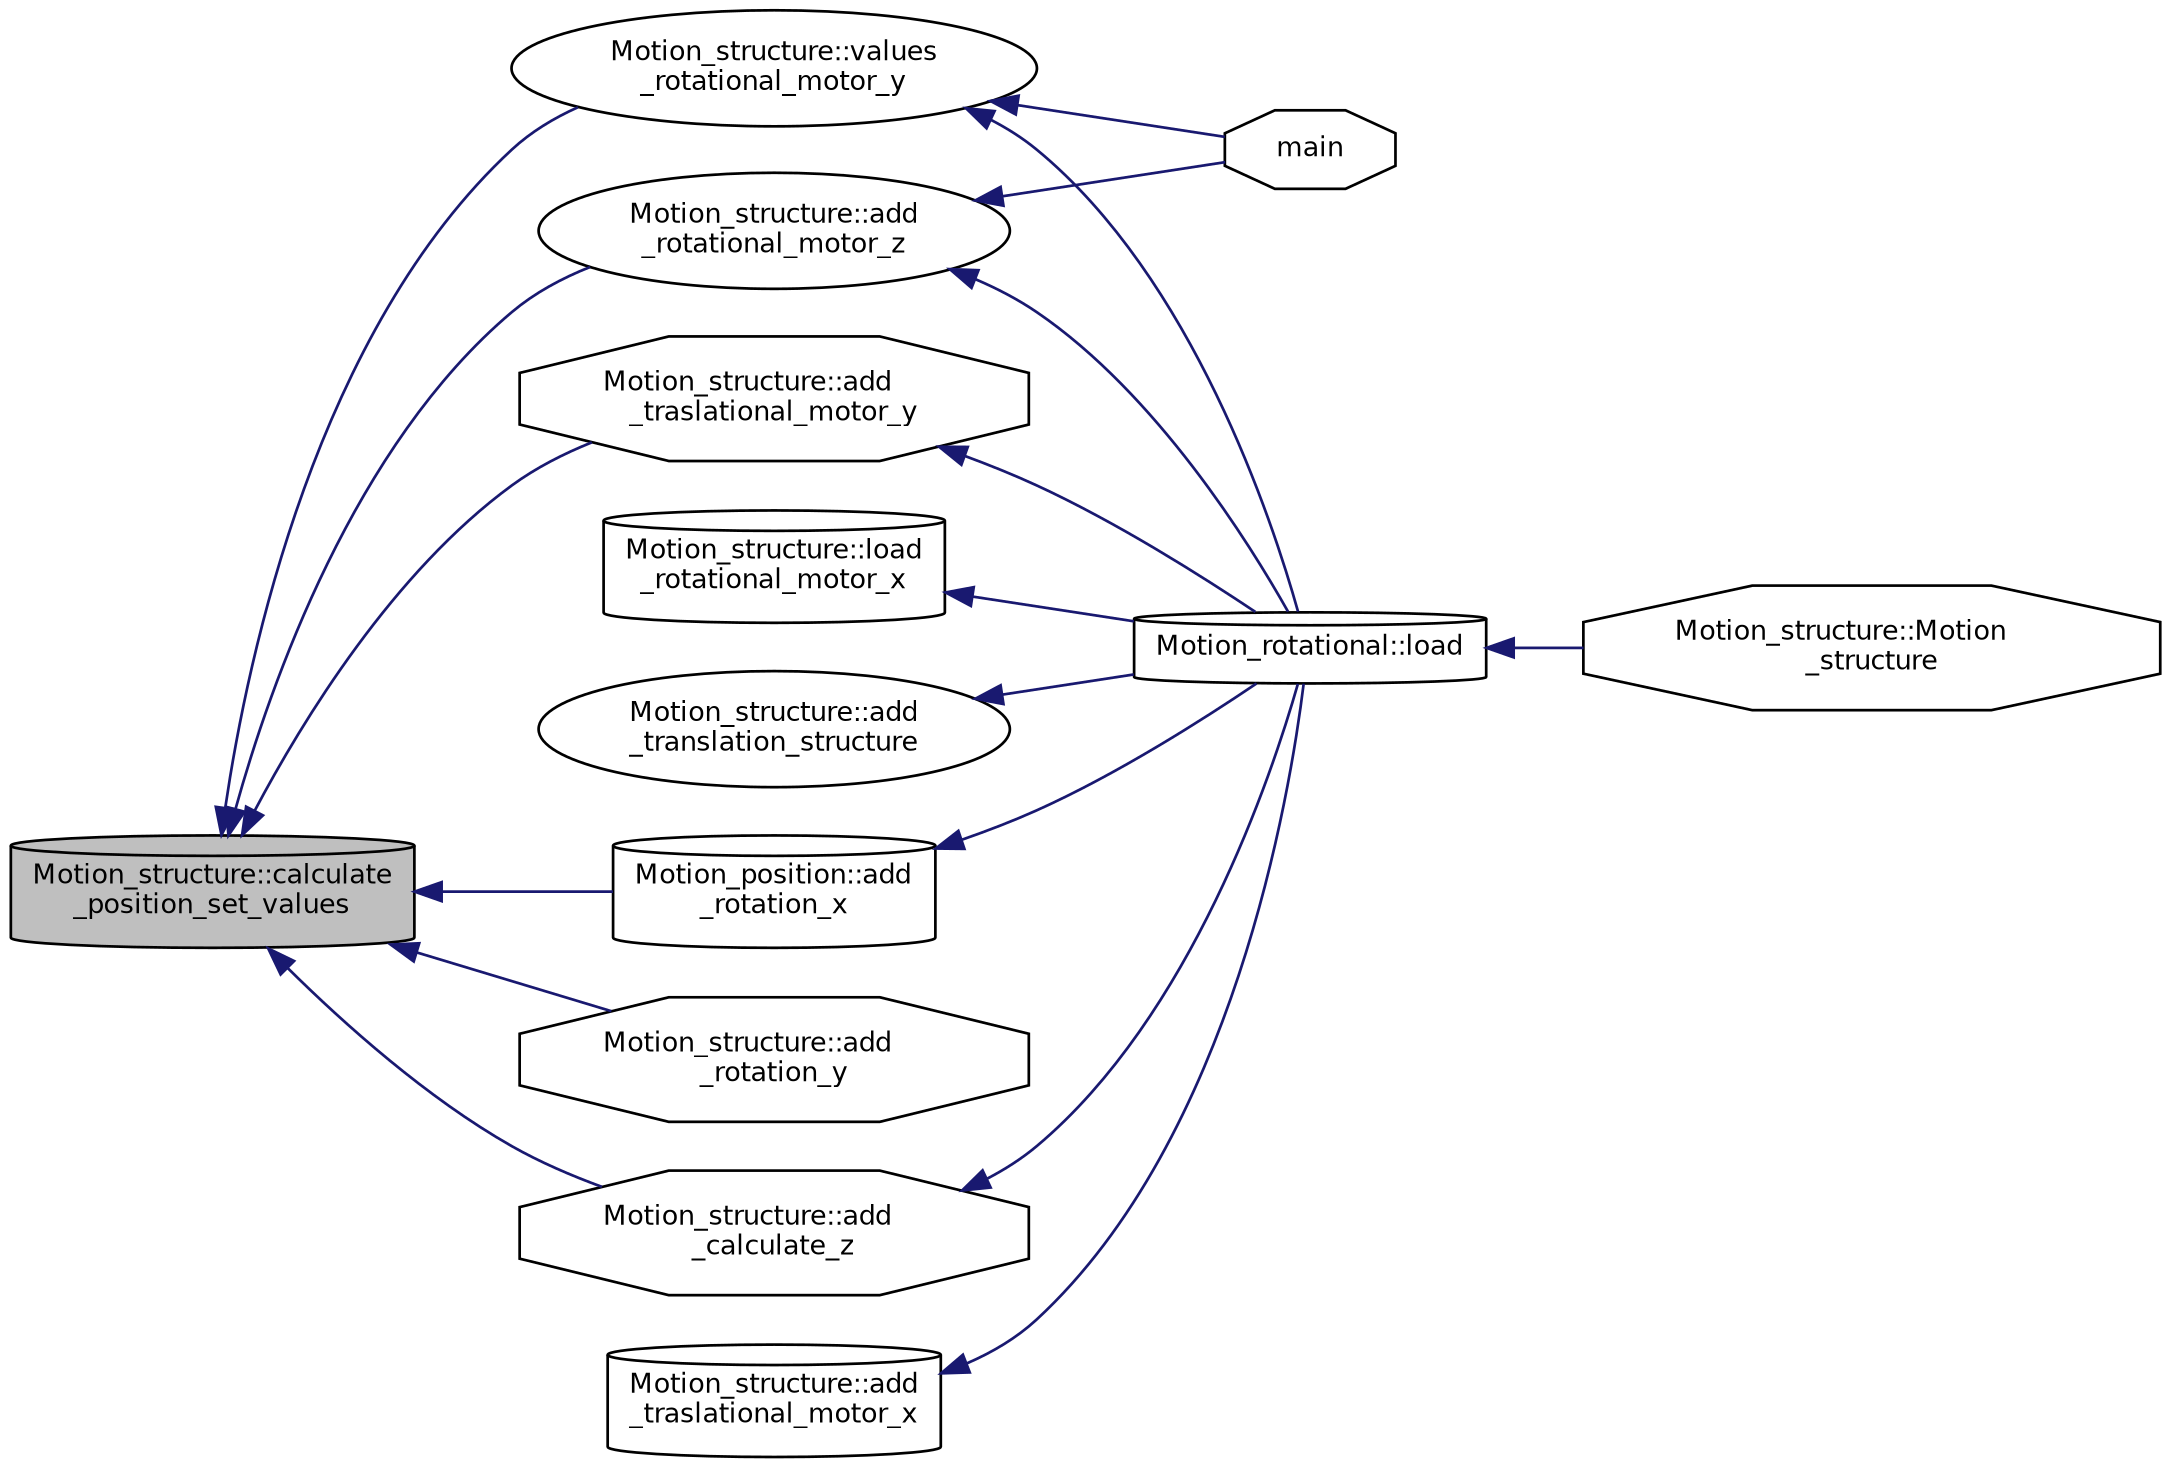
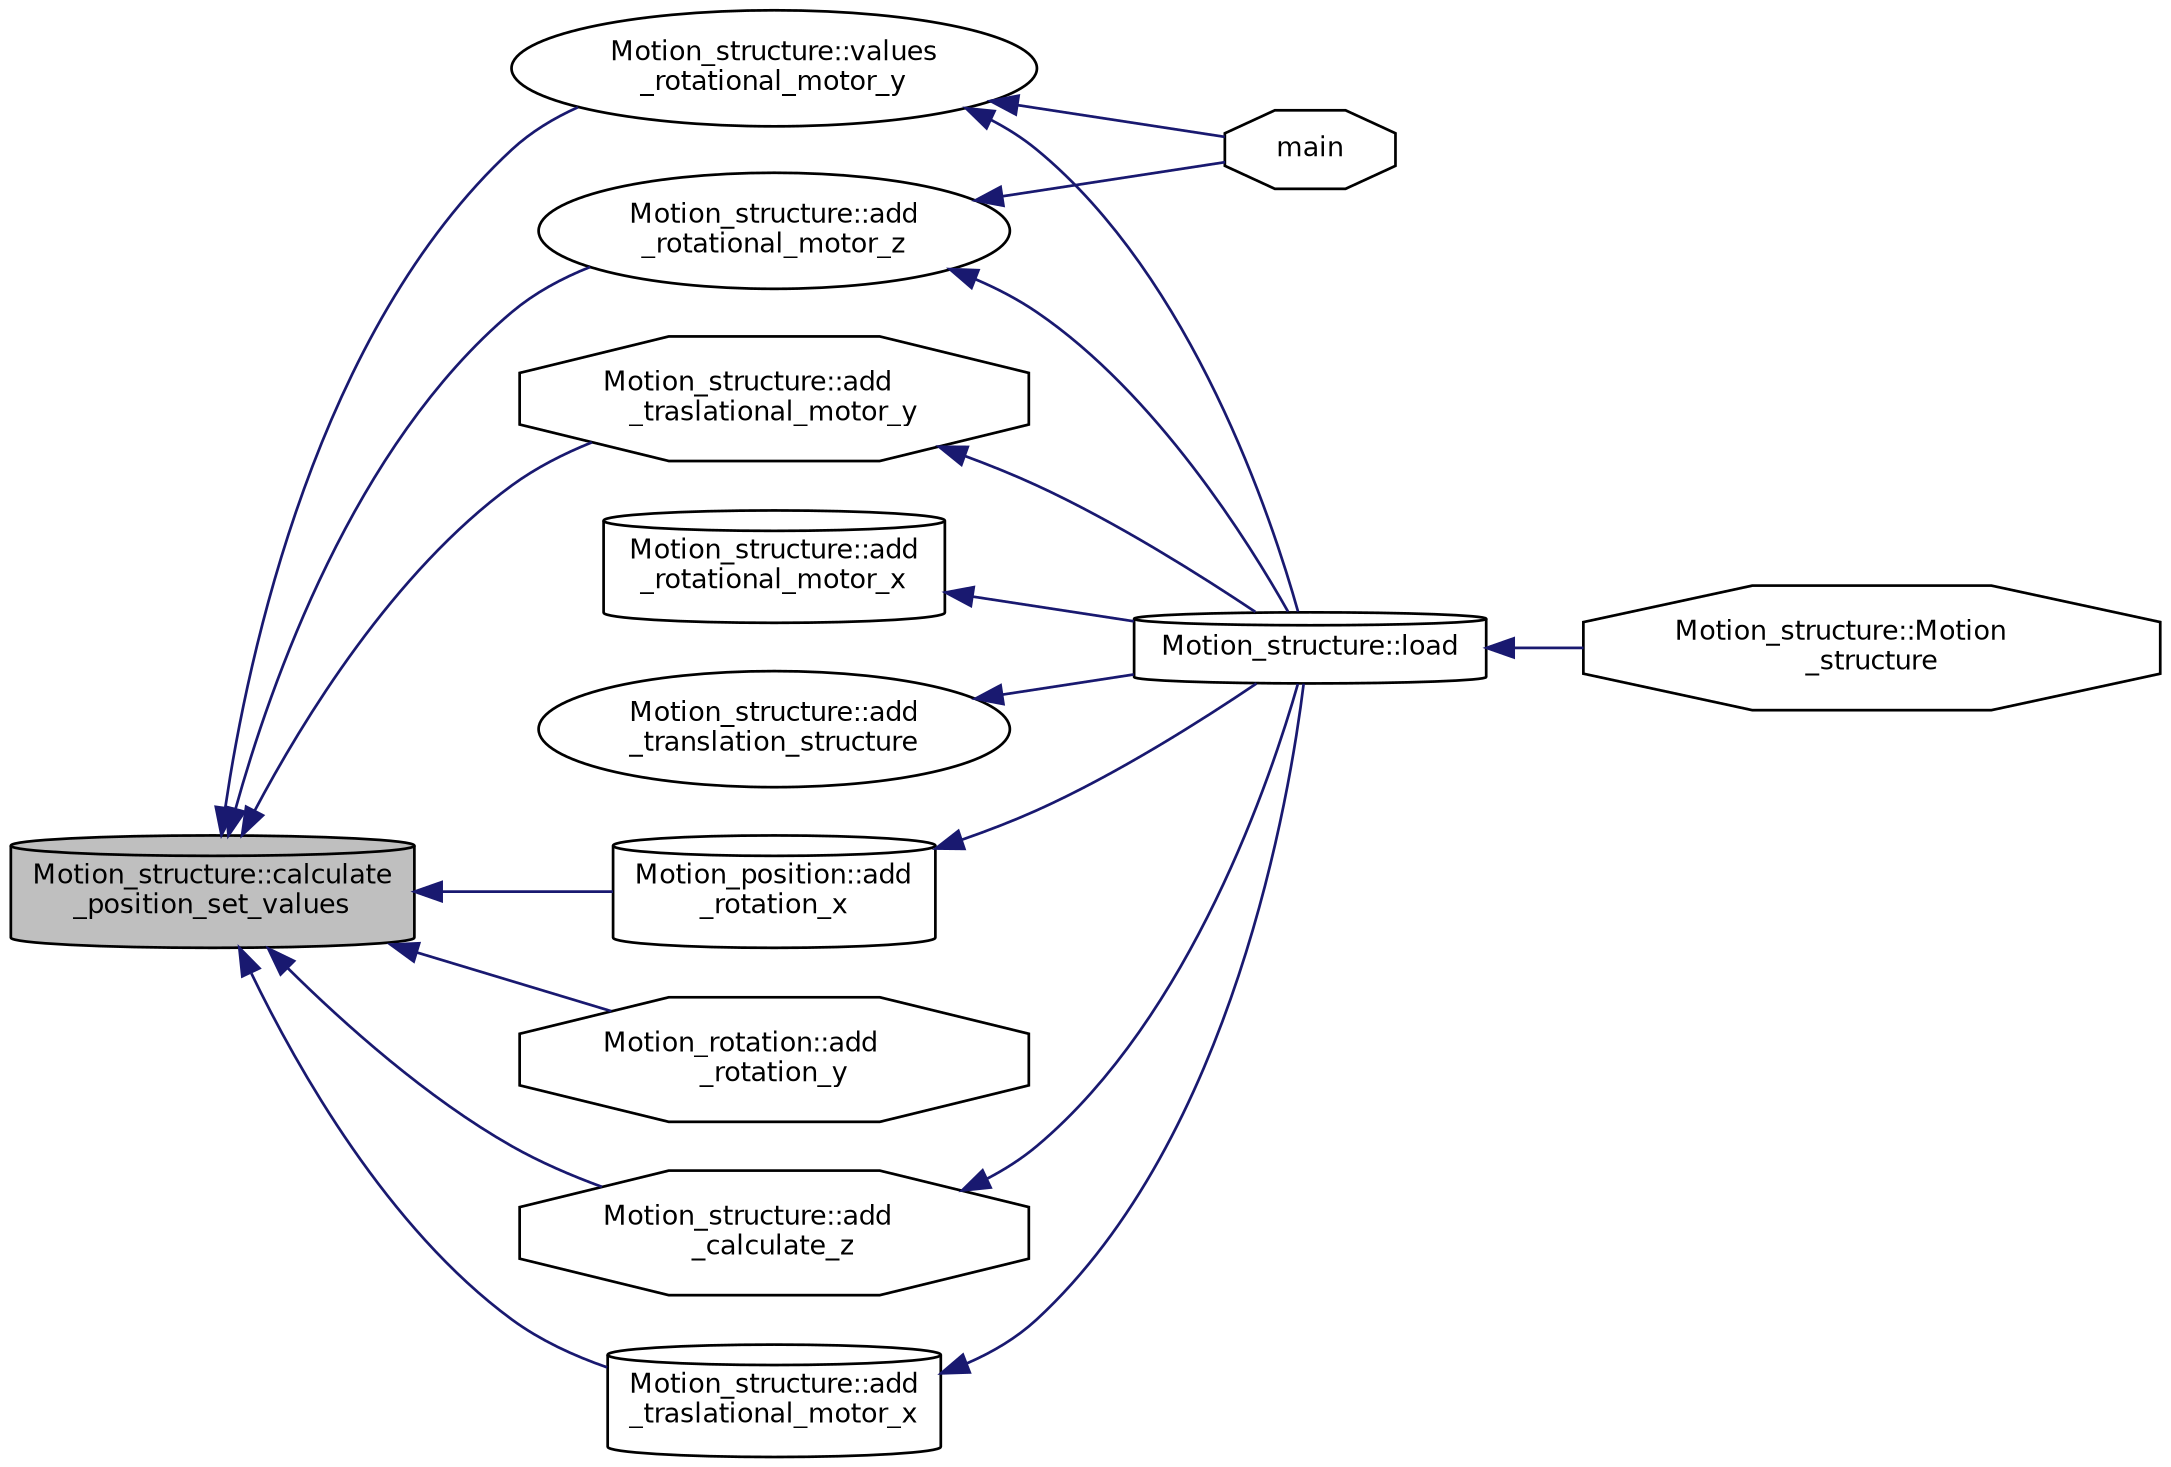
(774, 567) -> (774, 567)
(1310, 648) -> (1310, 648)
(774, 1060) -> (774, 1060)
none -> (395, 1204)
